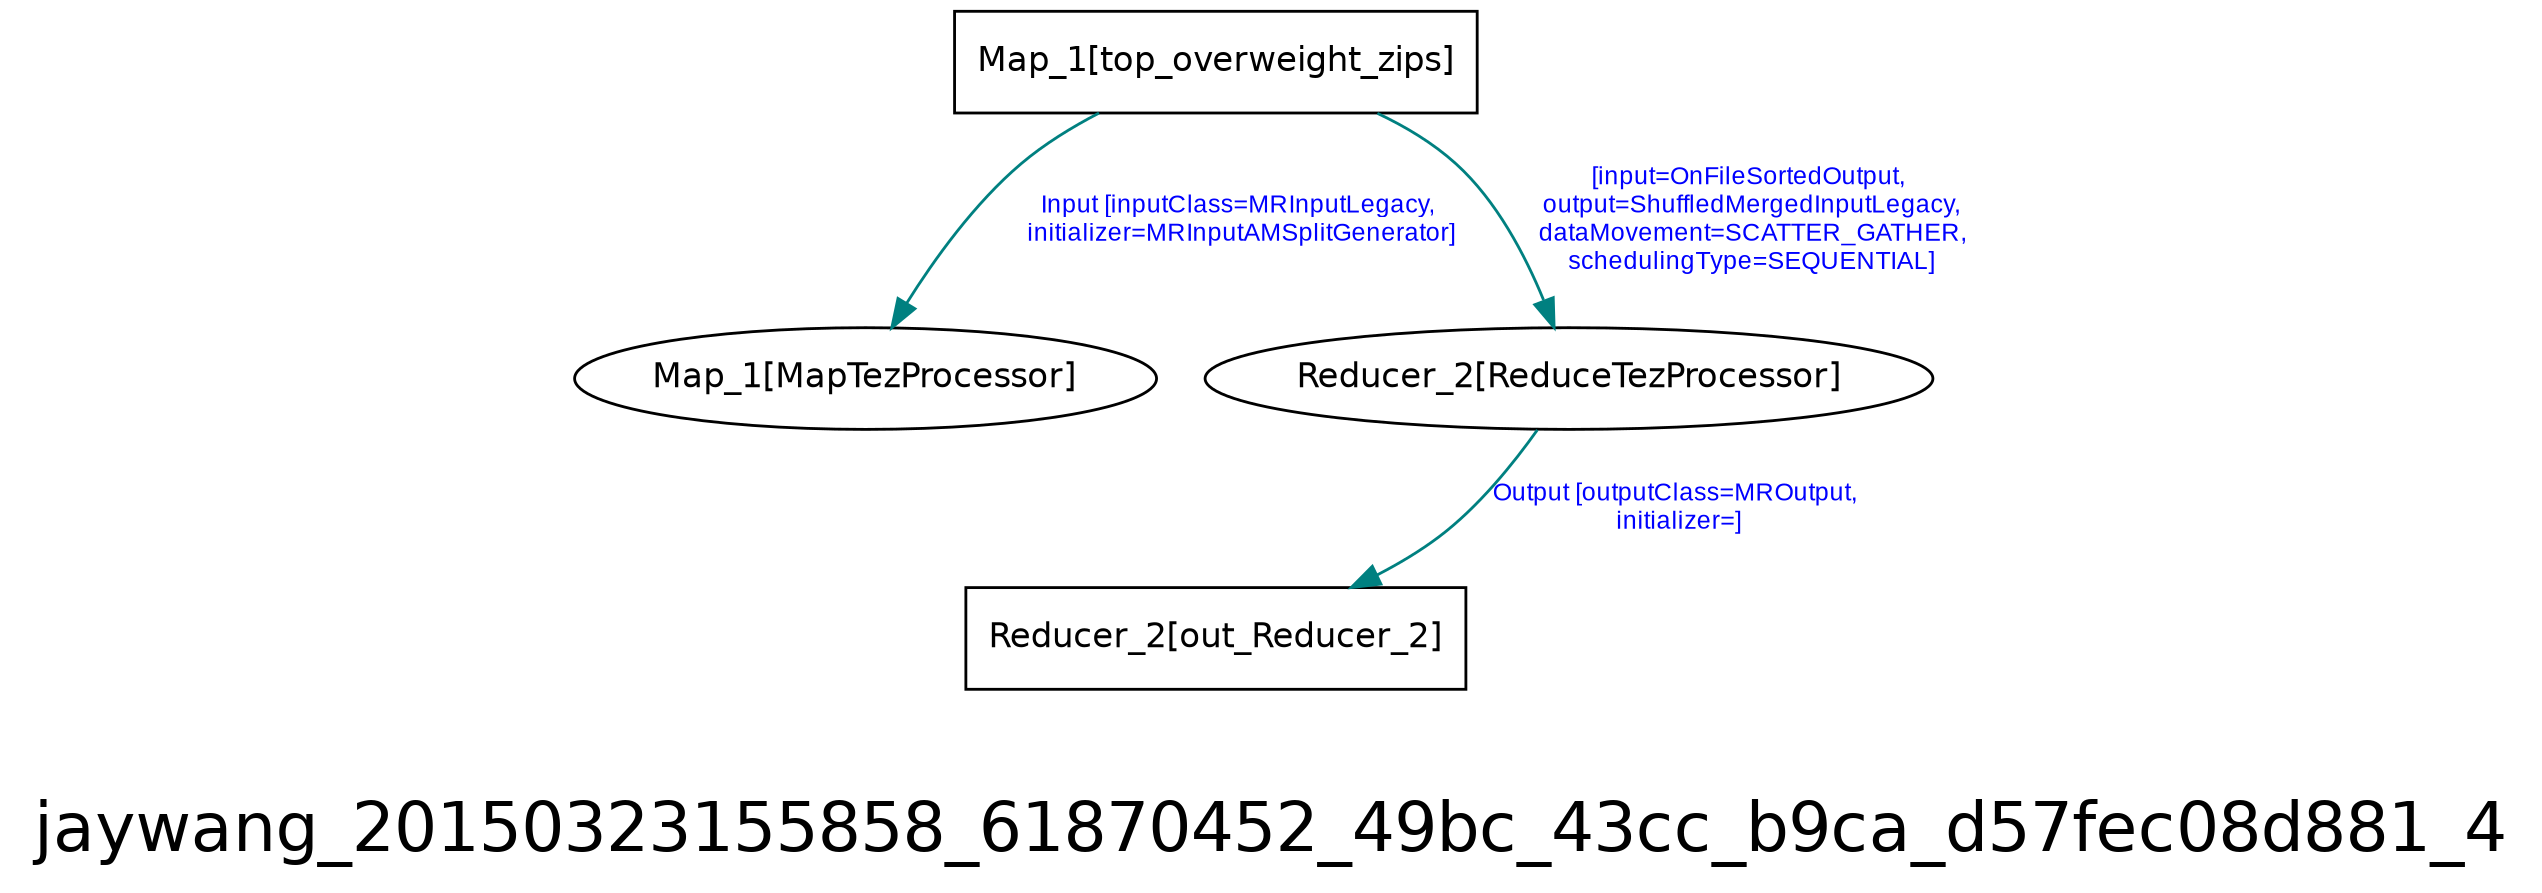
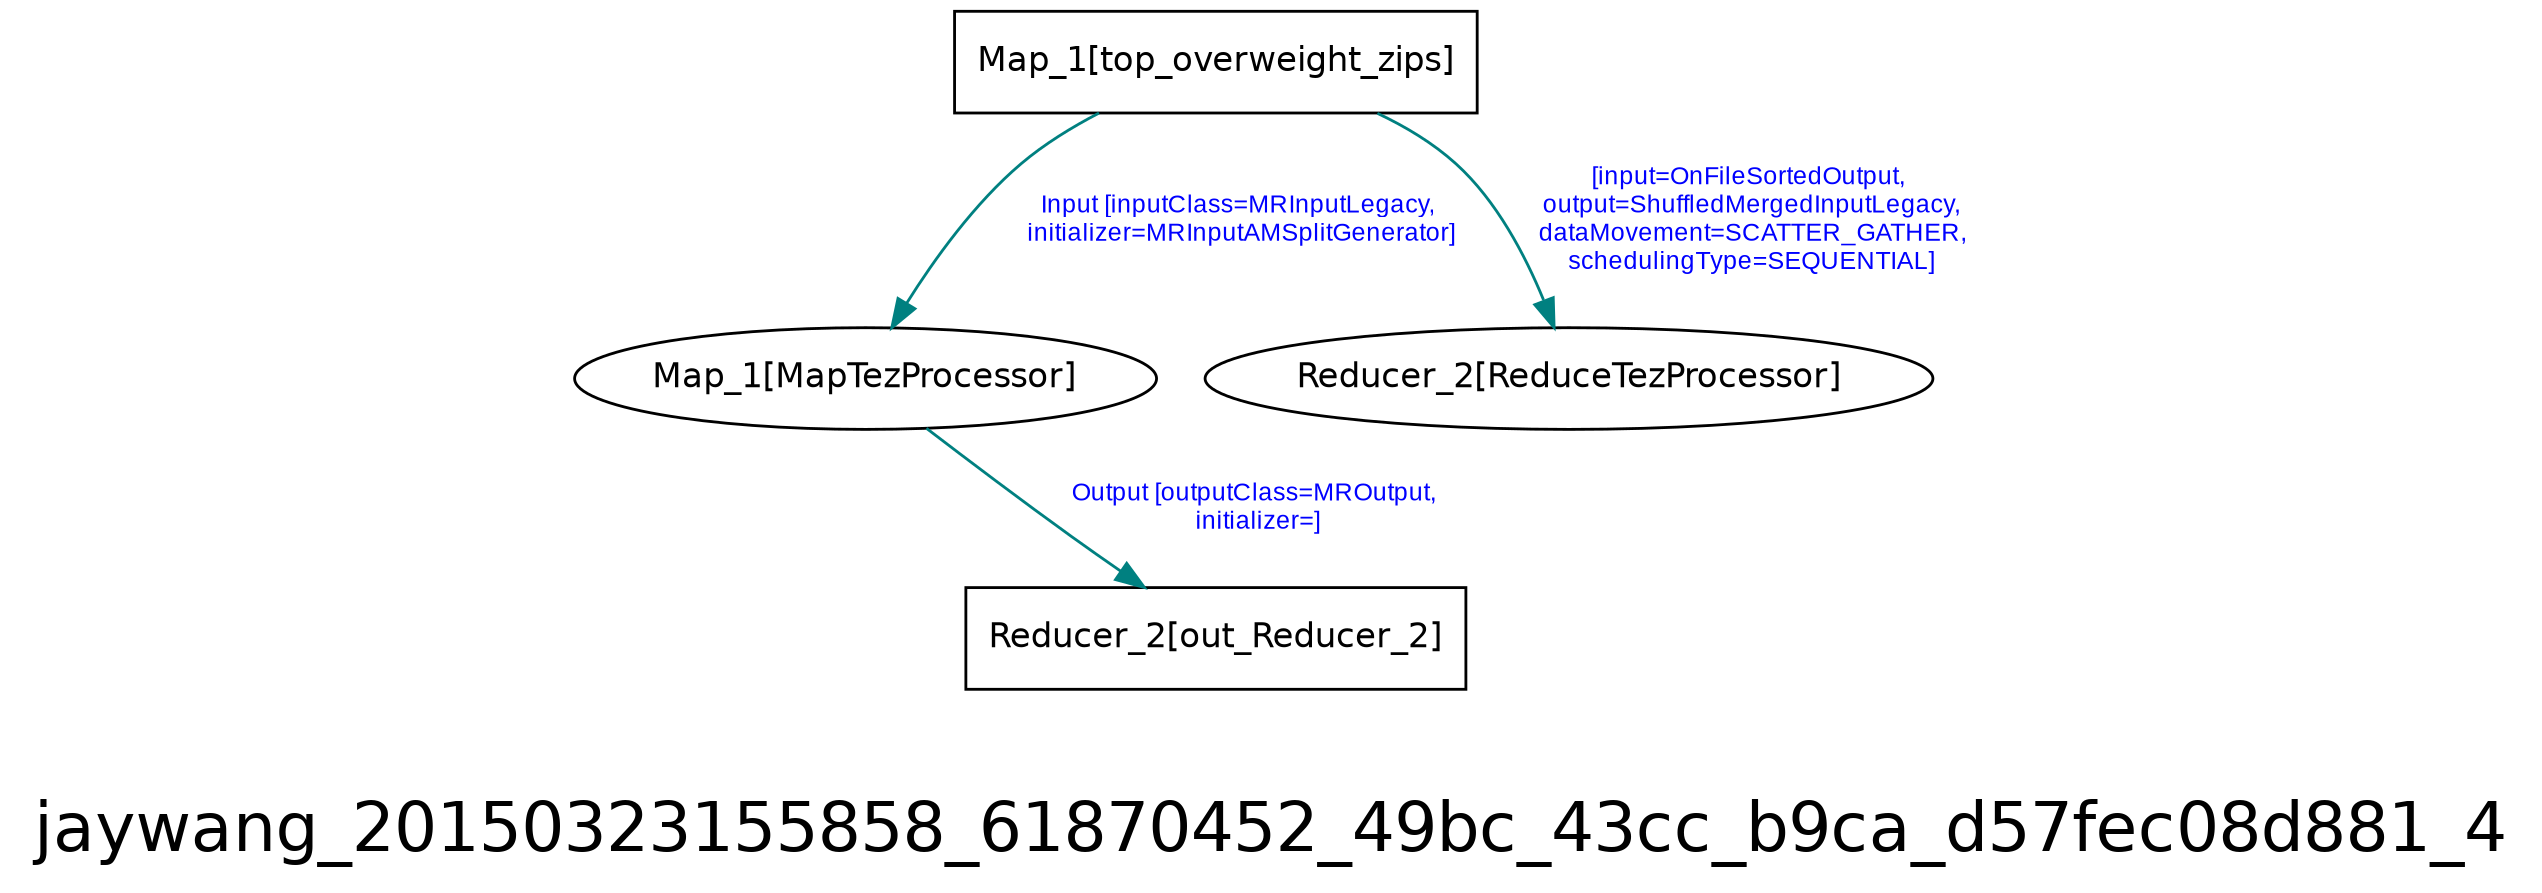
(1467, 513) -> (1023, 501)
